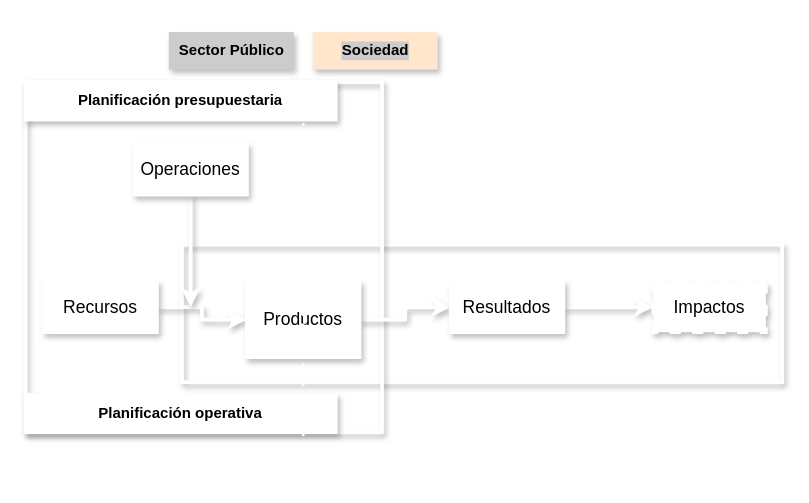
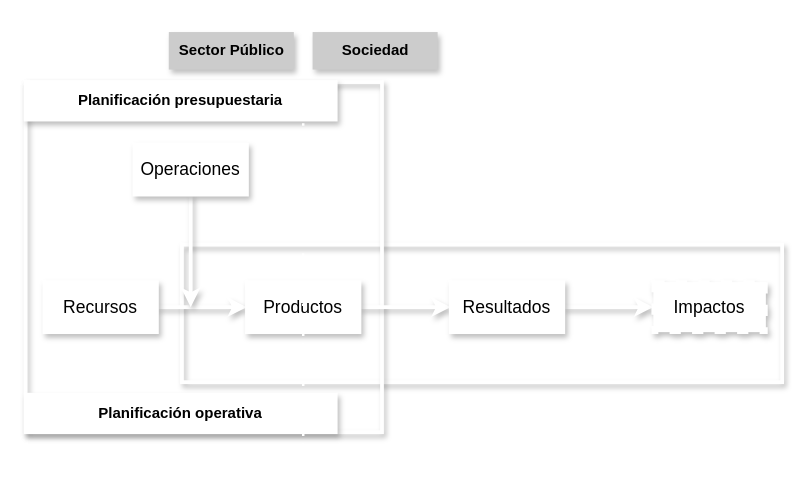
(375, 51) -> (375, 51)
(303, 319) -> (303, 307)
